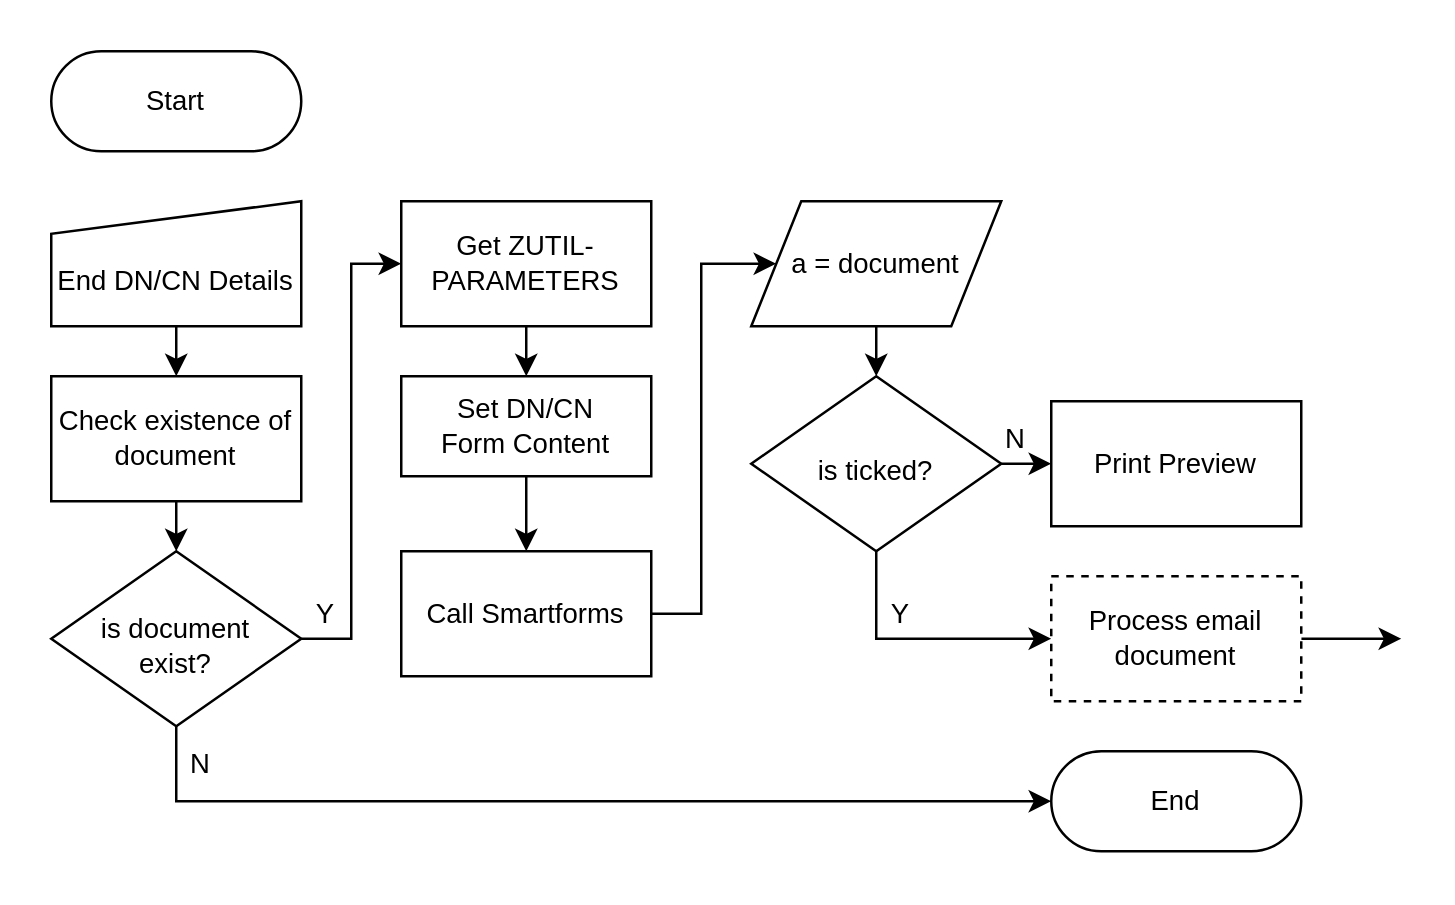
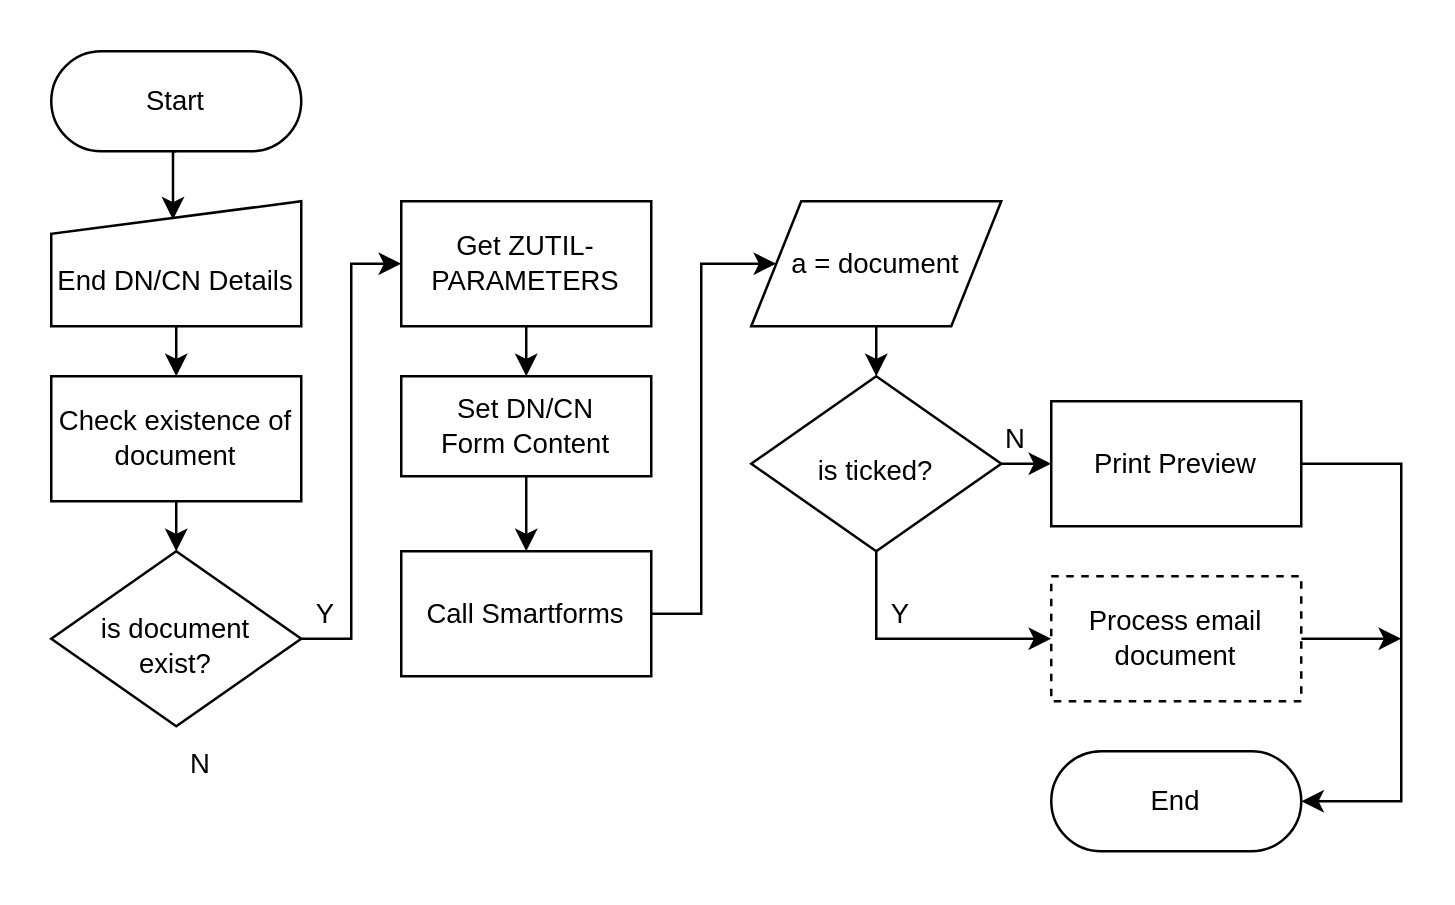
none -> (173, 176)
none -> (1401, 624)
(568, 801) -> none
